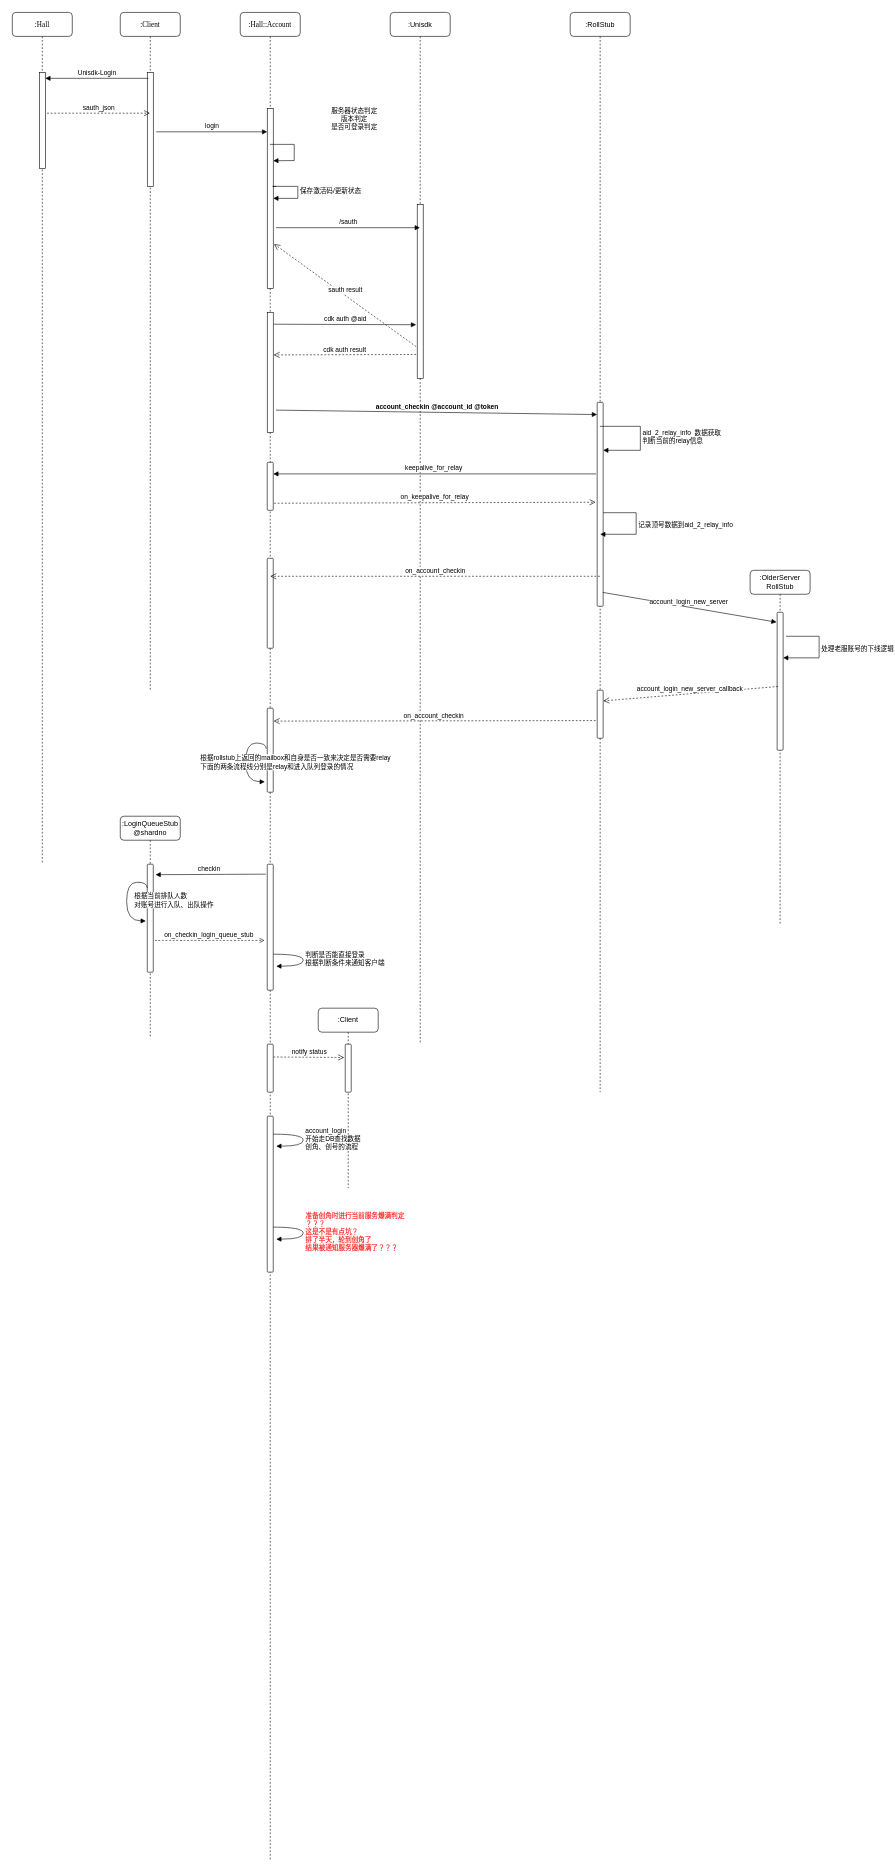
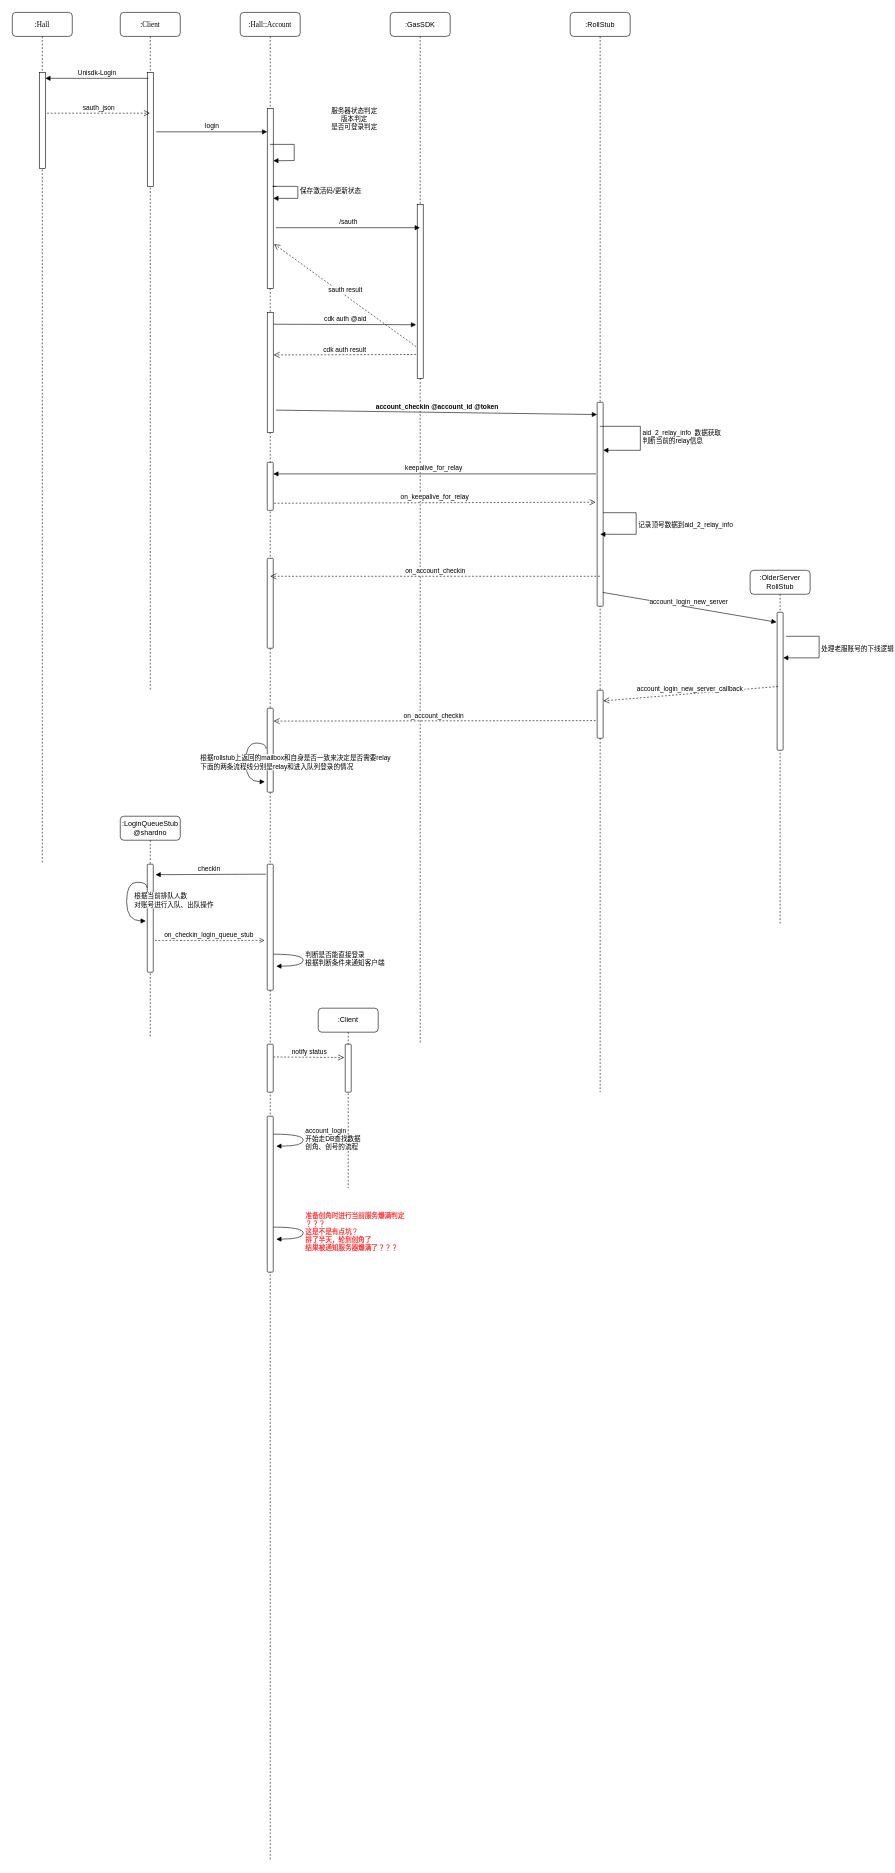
(420, 24) -> (420, 24)
